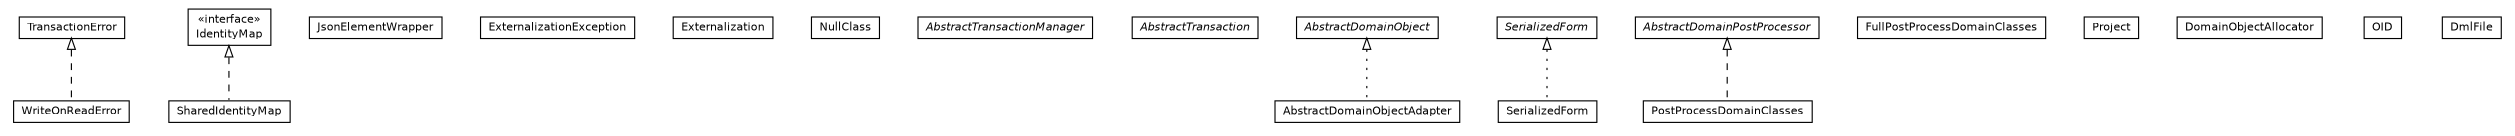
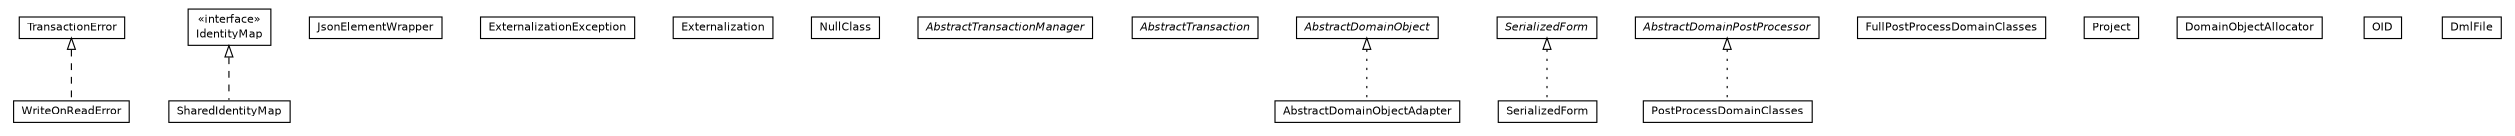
(1727, 75) -> (1727, 75)
